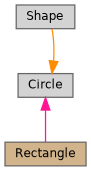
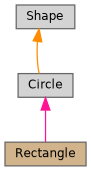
(54, 45) -> (37, 58)
